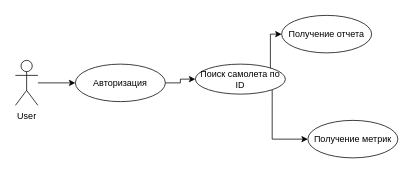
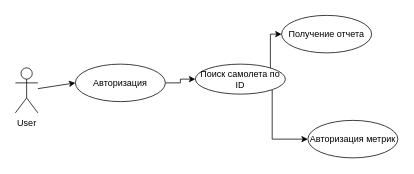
(27, 83) -> (27, 90)
(353, 139) -> (353, 139)
